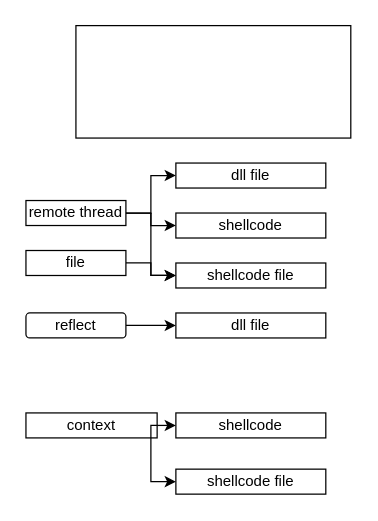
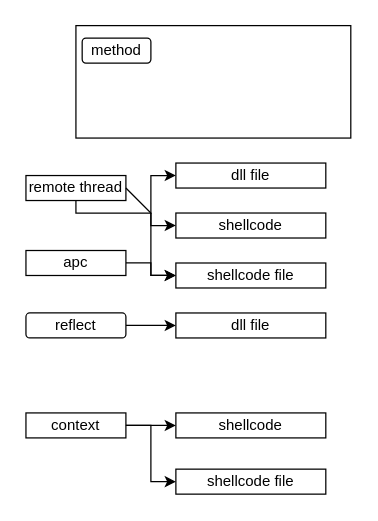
none -> (116, 51)
(76, 213) -> (76, 188)
(76, 263) -> (76, 263)
(91, 426) -> (76, 426)
